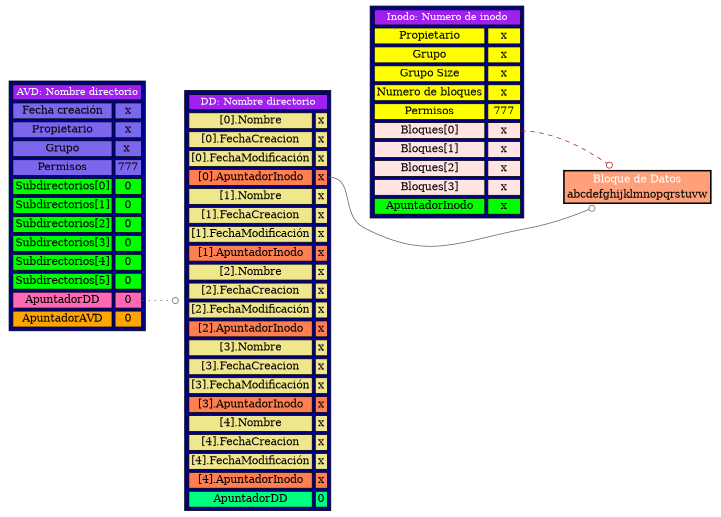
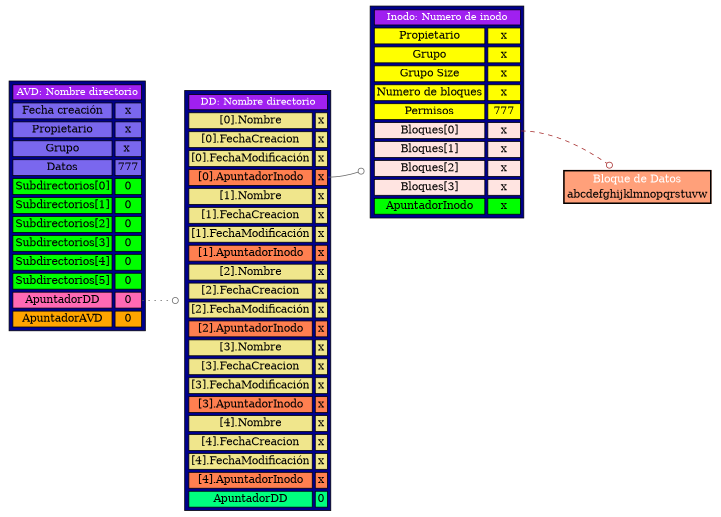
(62, 167) -> (62, 167)
(444, 246) -> (343, 176)
